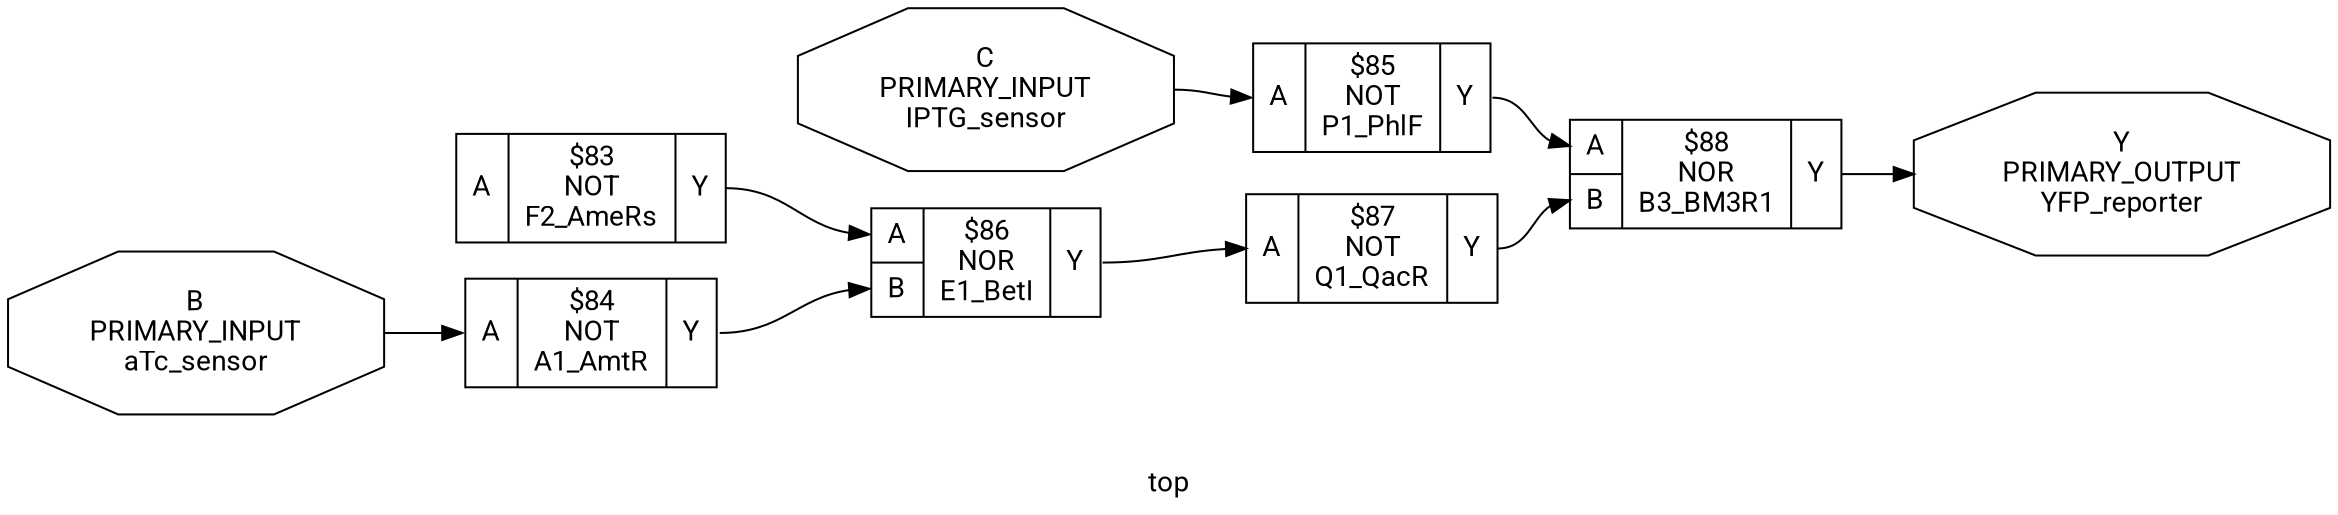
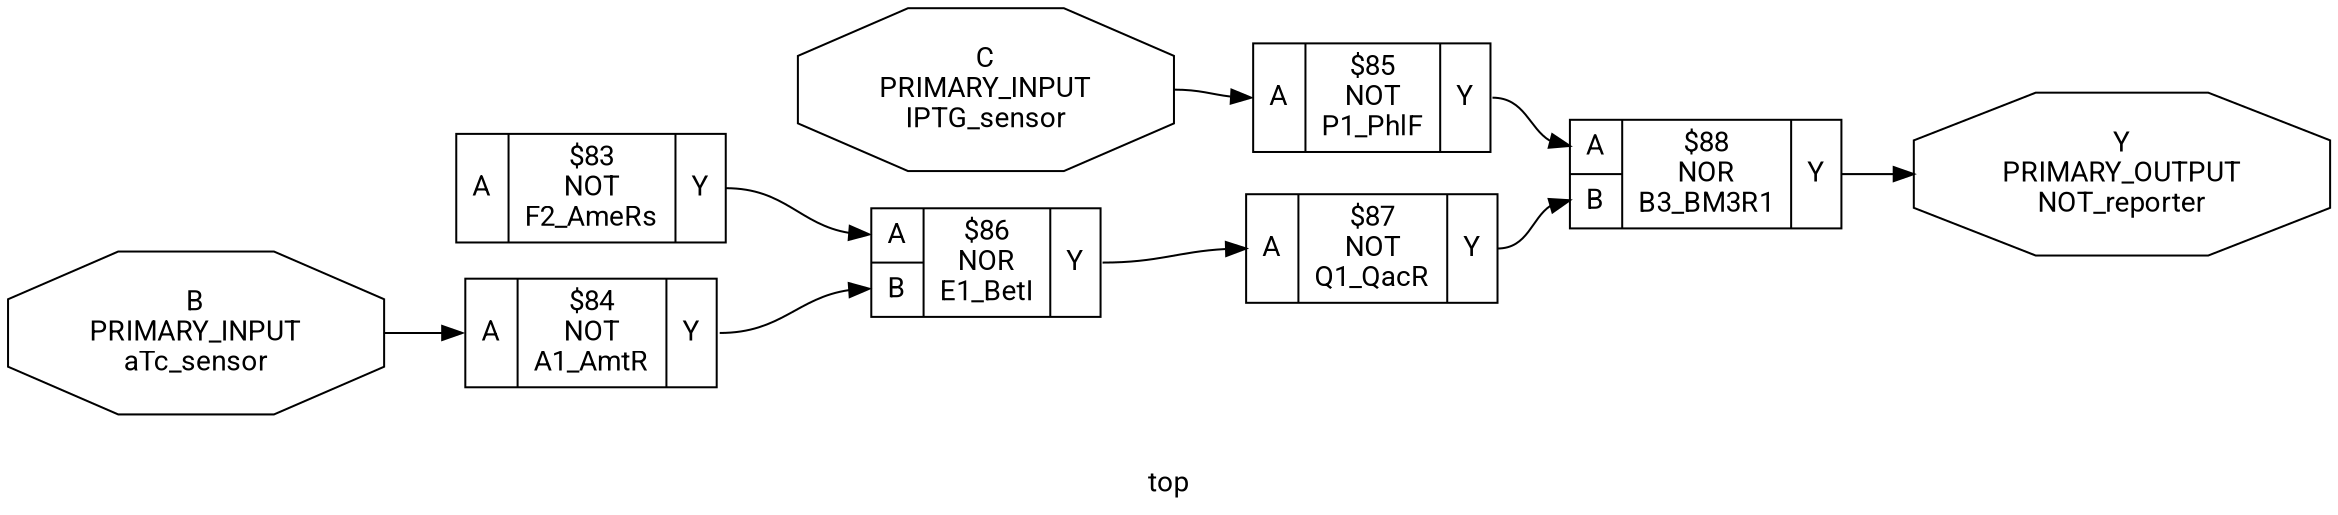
(2122, 174) -> (2122, 174)
